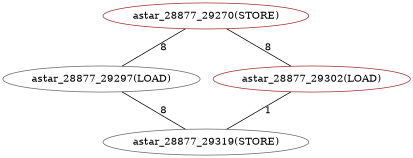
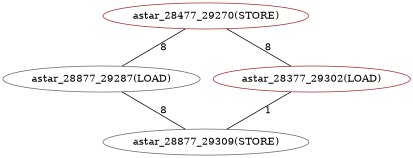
(206, 16) -> (206, 16)
(102, 79) -> (102, 79)
(312, 79) -> (312, 79)
(206, 142) -> (206, 142)
